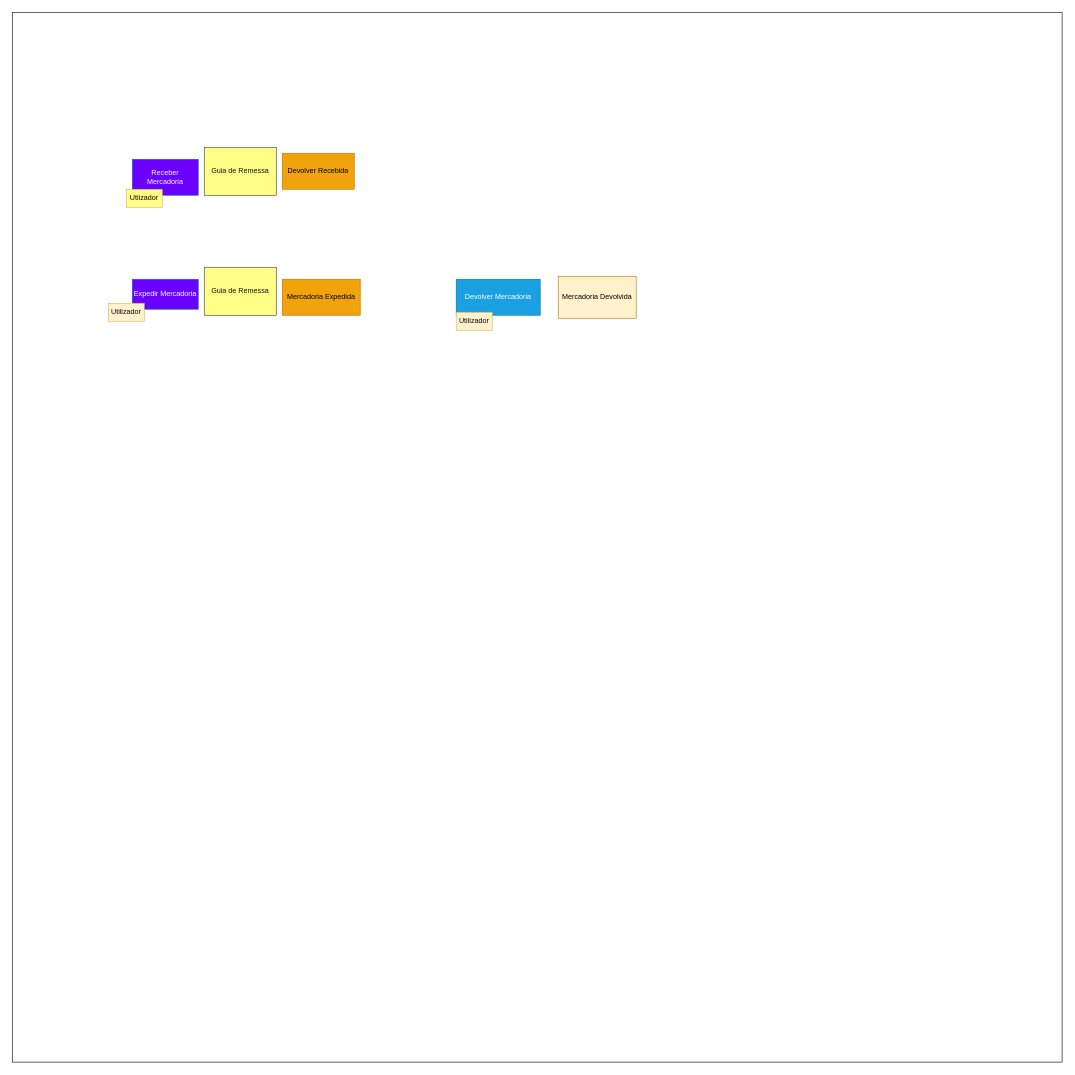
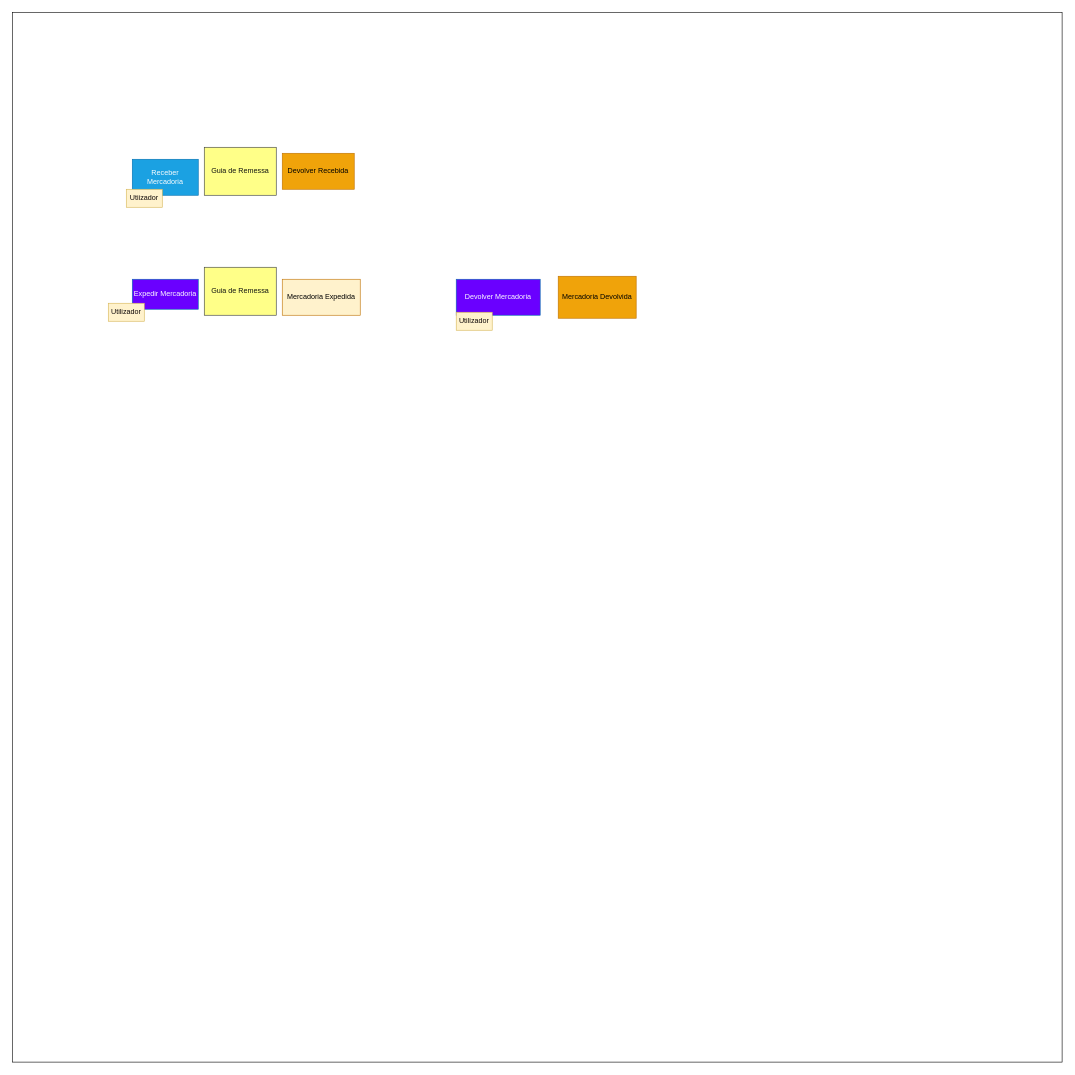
(165, 177) -> (165, 177)
(144, 198) -> (144, 198)
(321, 297) -> (321, 297)
(498, 297) -> (498, 297)
(597, 297) -> (597, 297)
